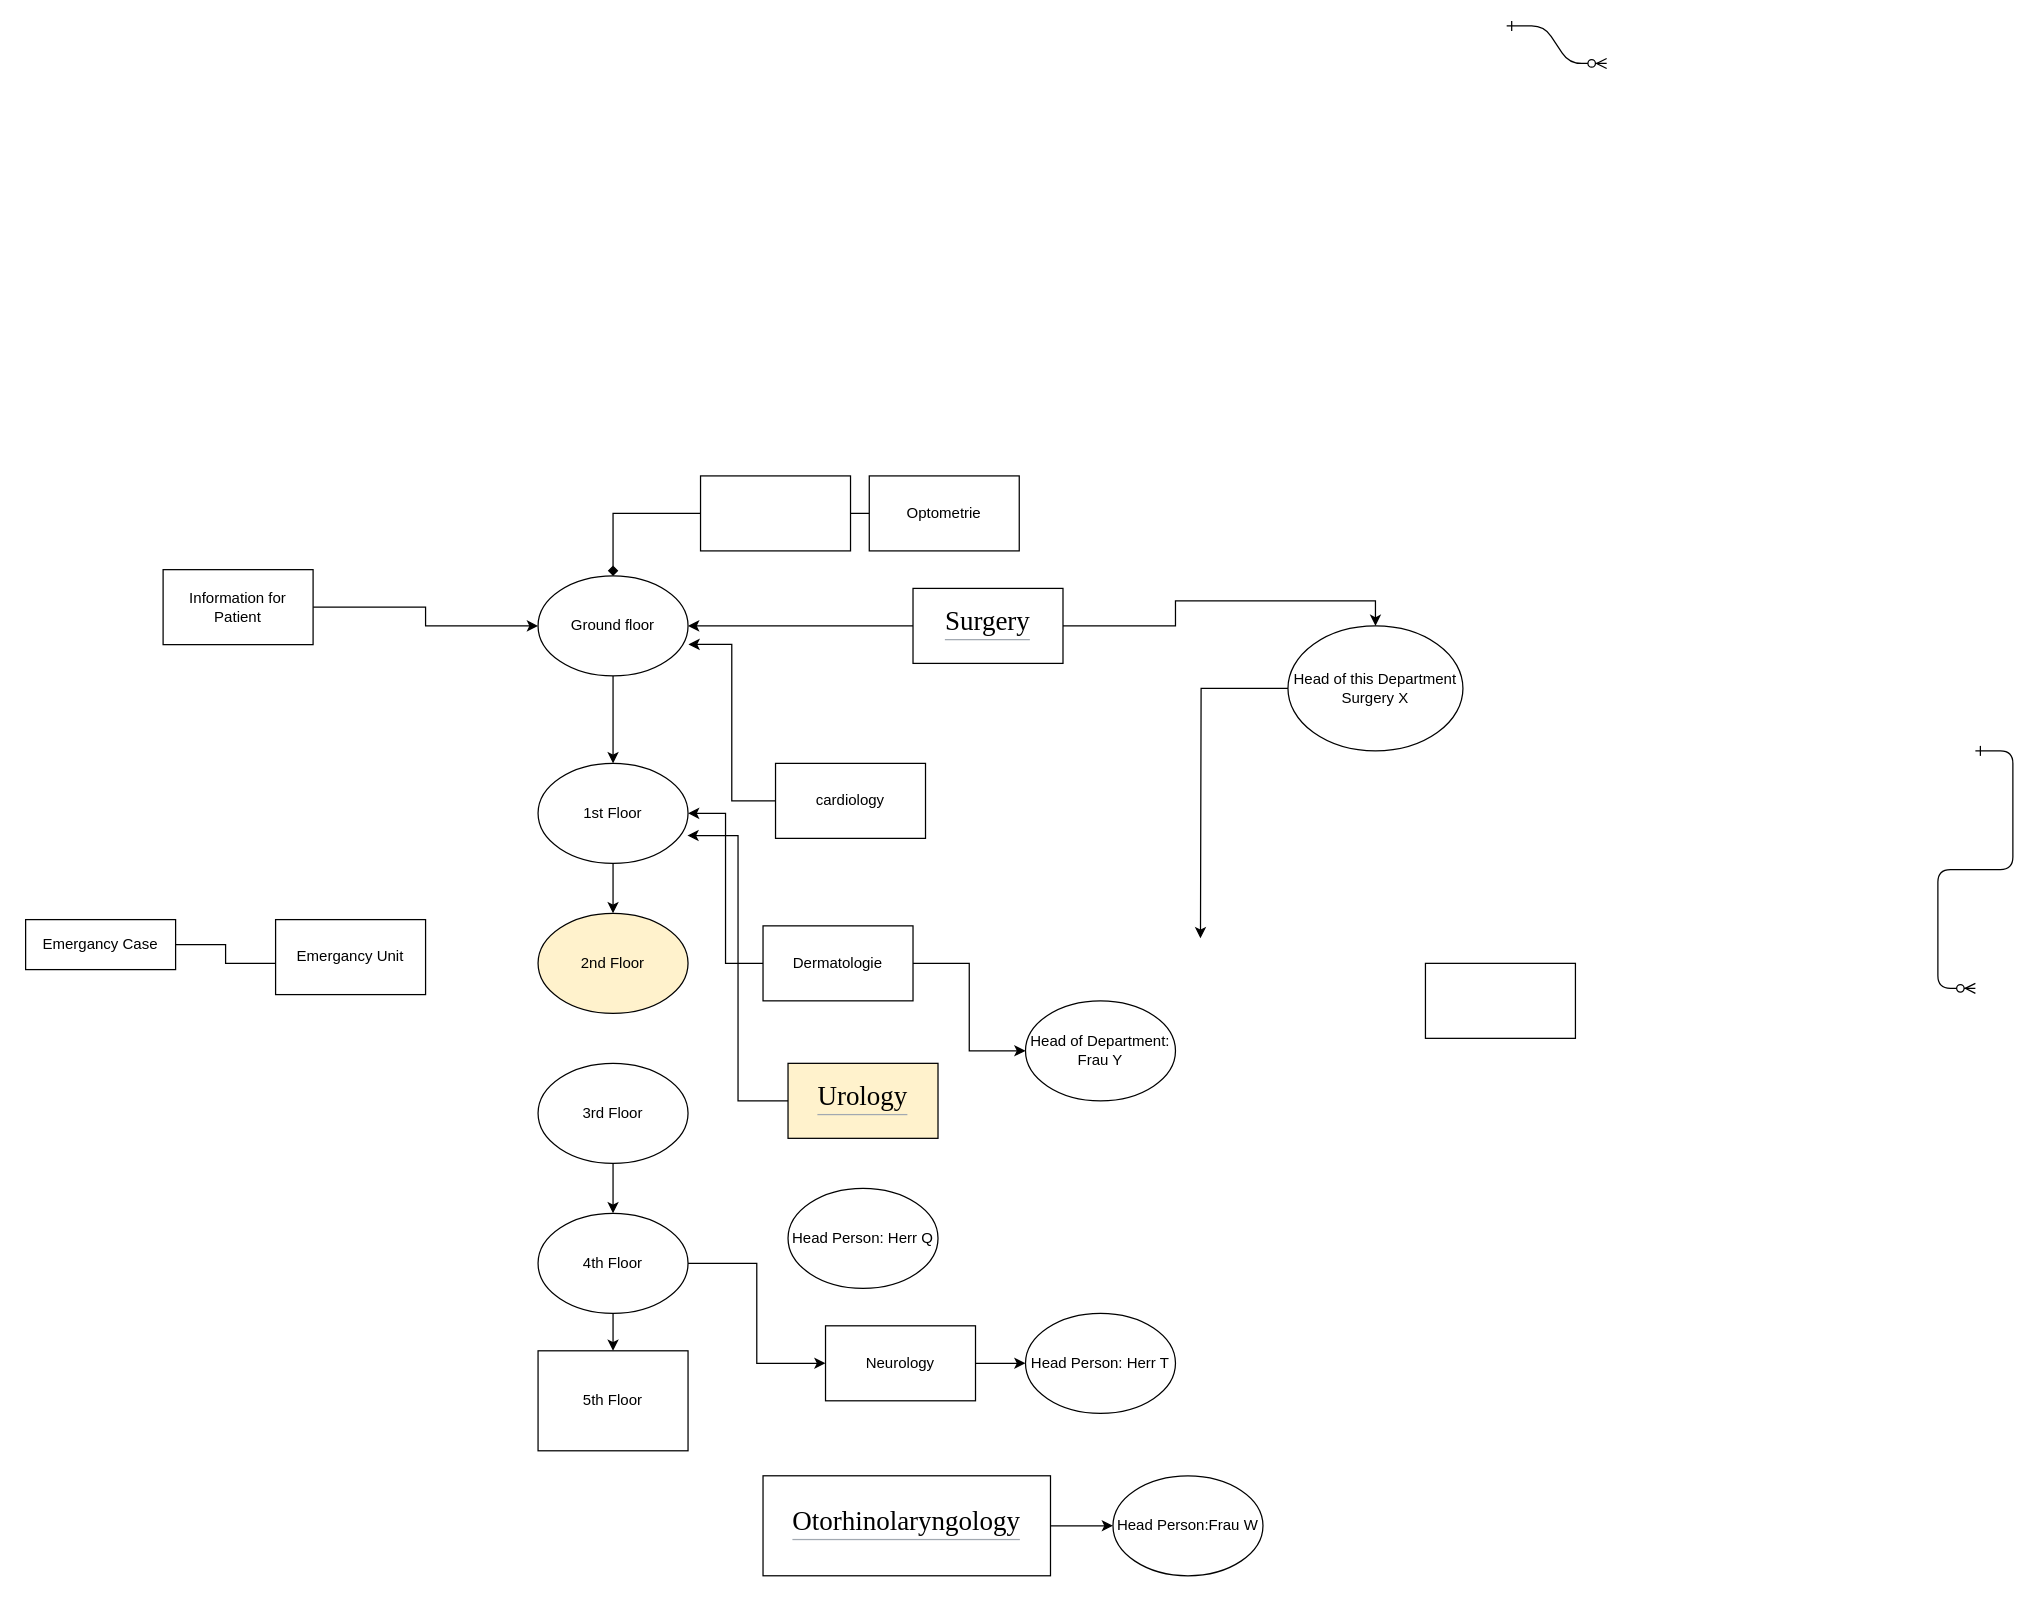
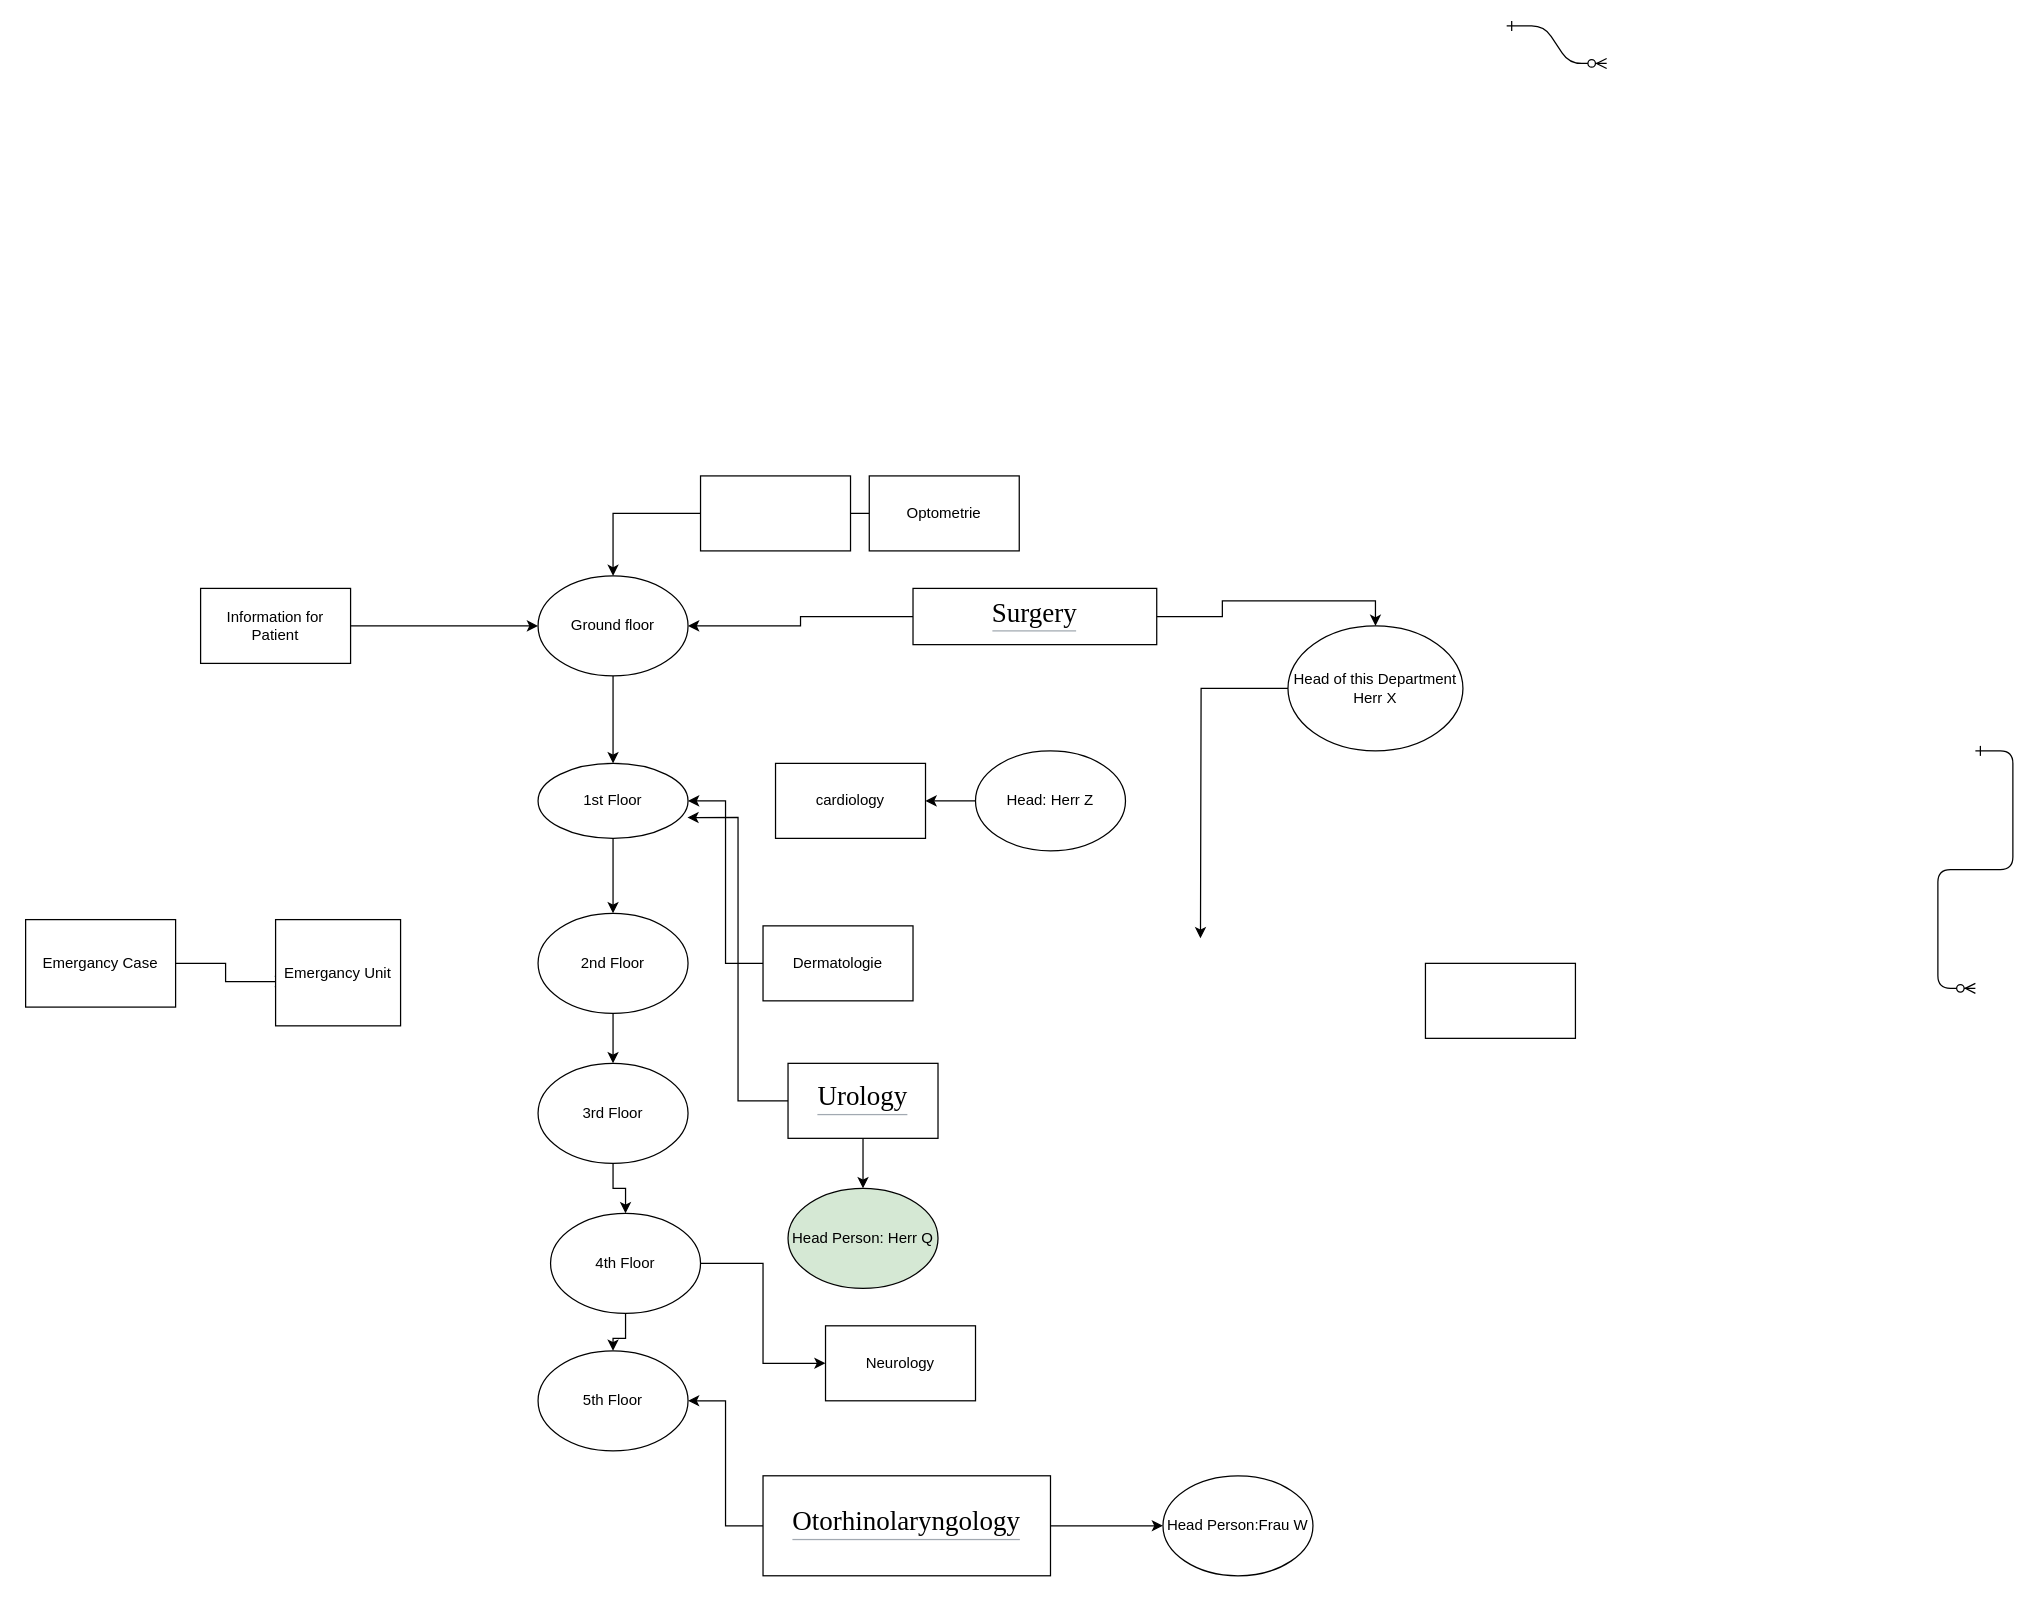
(613, 565) -> (613, 566)
(238, 607) -> (276, 626)
(988, 626) -> (1035, 616)
(1376, 688) -> (1376, 688)
(732, 726) -> none
none -> (955, 801)
none -> (1051, 801)
(613, 813) -> (613, 801)
(101, 944) -> (101, 963)
(351, 957) -> (338, 973)
(613, 963) -> (613, 963)
(969, 1002) -> none
none -> (613, 1034)
(1101, 1051) -> none
(863, 1101) -> (863, 1101)
none -> (863, 1159)
(863, 1238) -> (863, 1238)
(613, 1263) -> (626, 1263)
(997, 1363) -> none
(1101, 1363) -> none
(613, 1401) -> (613, 1401)
none -> (726, 1468)
(1188, 1526) -> (1238, 1526)
